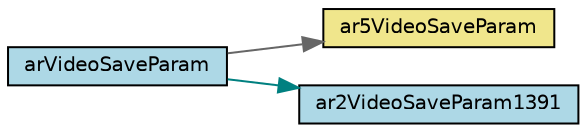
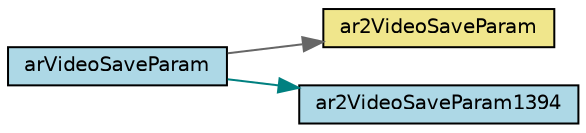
(439, 28) -> (439, 28)
(439, 104) -> (439, 104)
